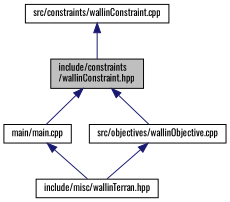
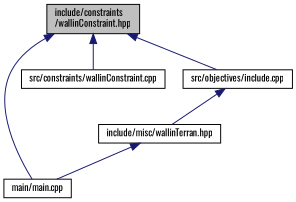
(97, 46) -> (93, 57)
(158, 134) -> (238, 79)
(71, 164) -> (94, 163)
